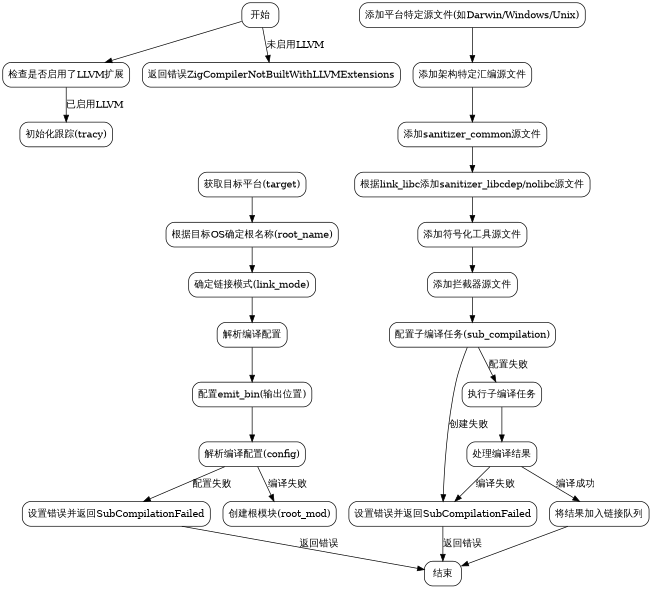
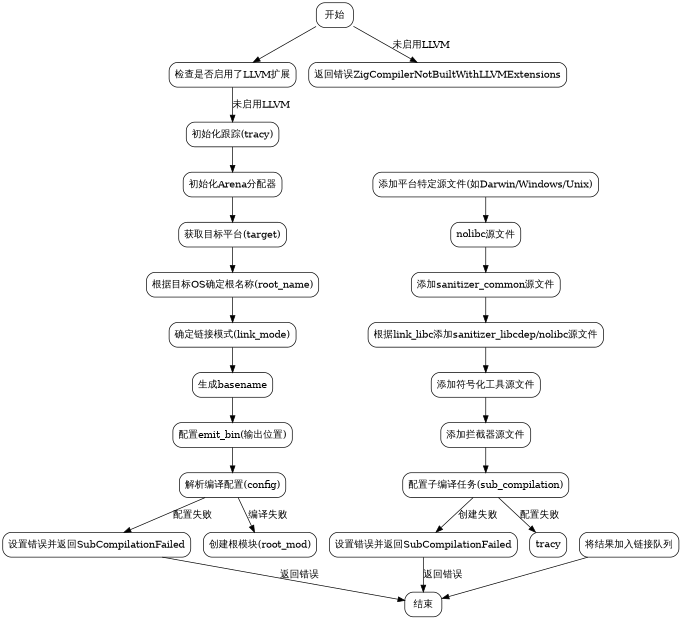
(472, 75) -> (486, 235)
(95, 105) -> (261, 105)
none -> (233, 185)
(252, 335) -> (233, 385)
(502, 395) -> (548, 545)
(502, 454) -> none
